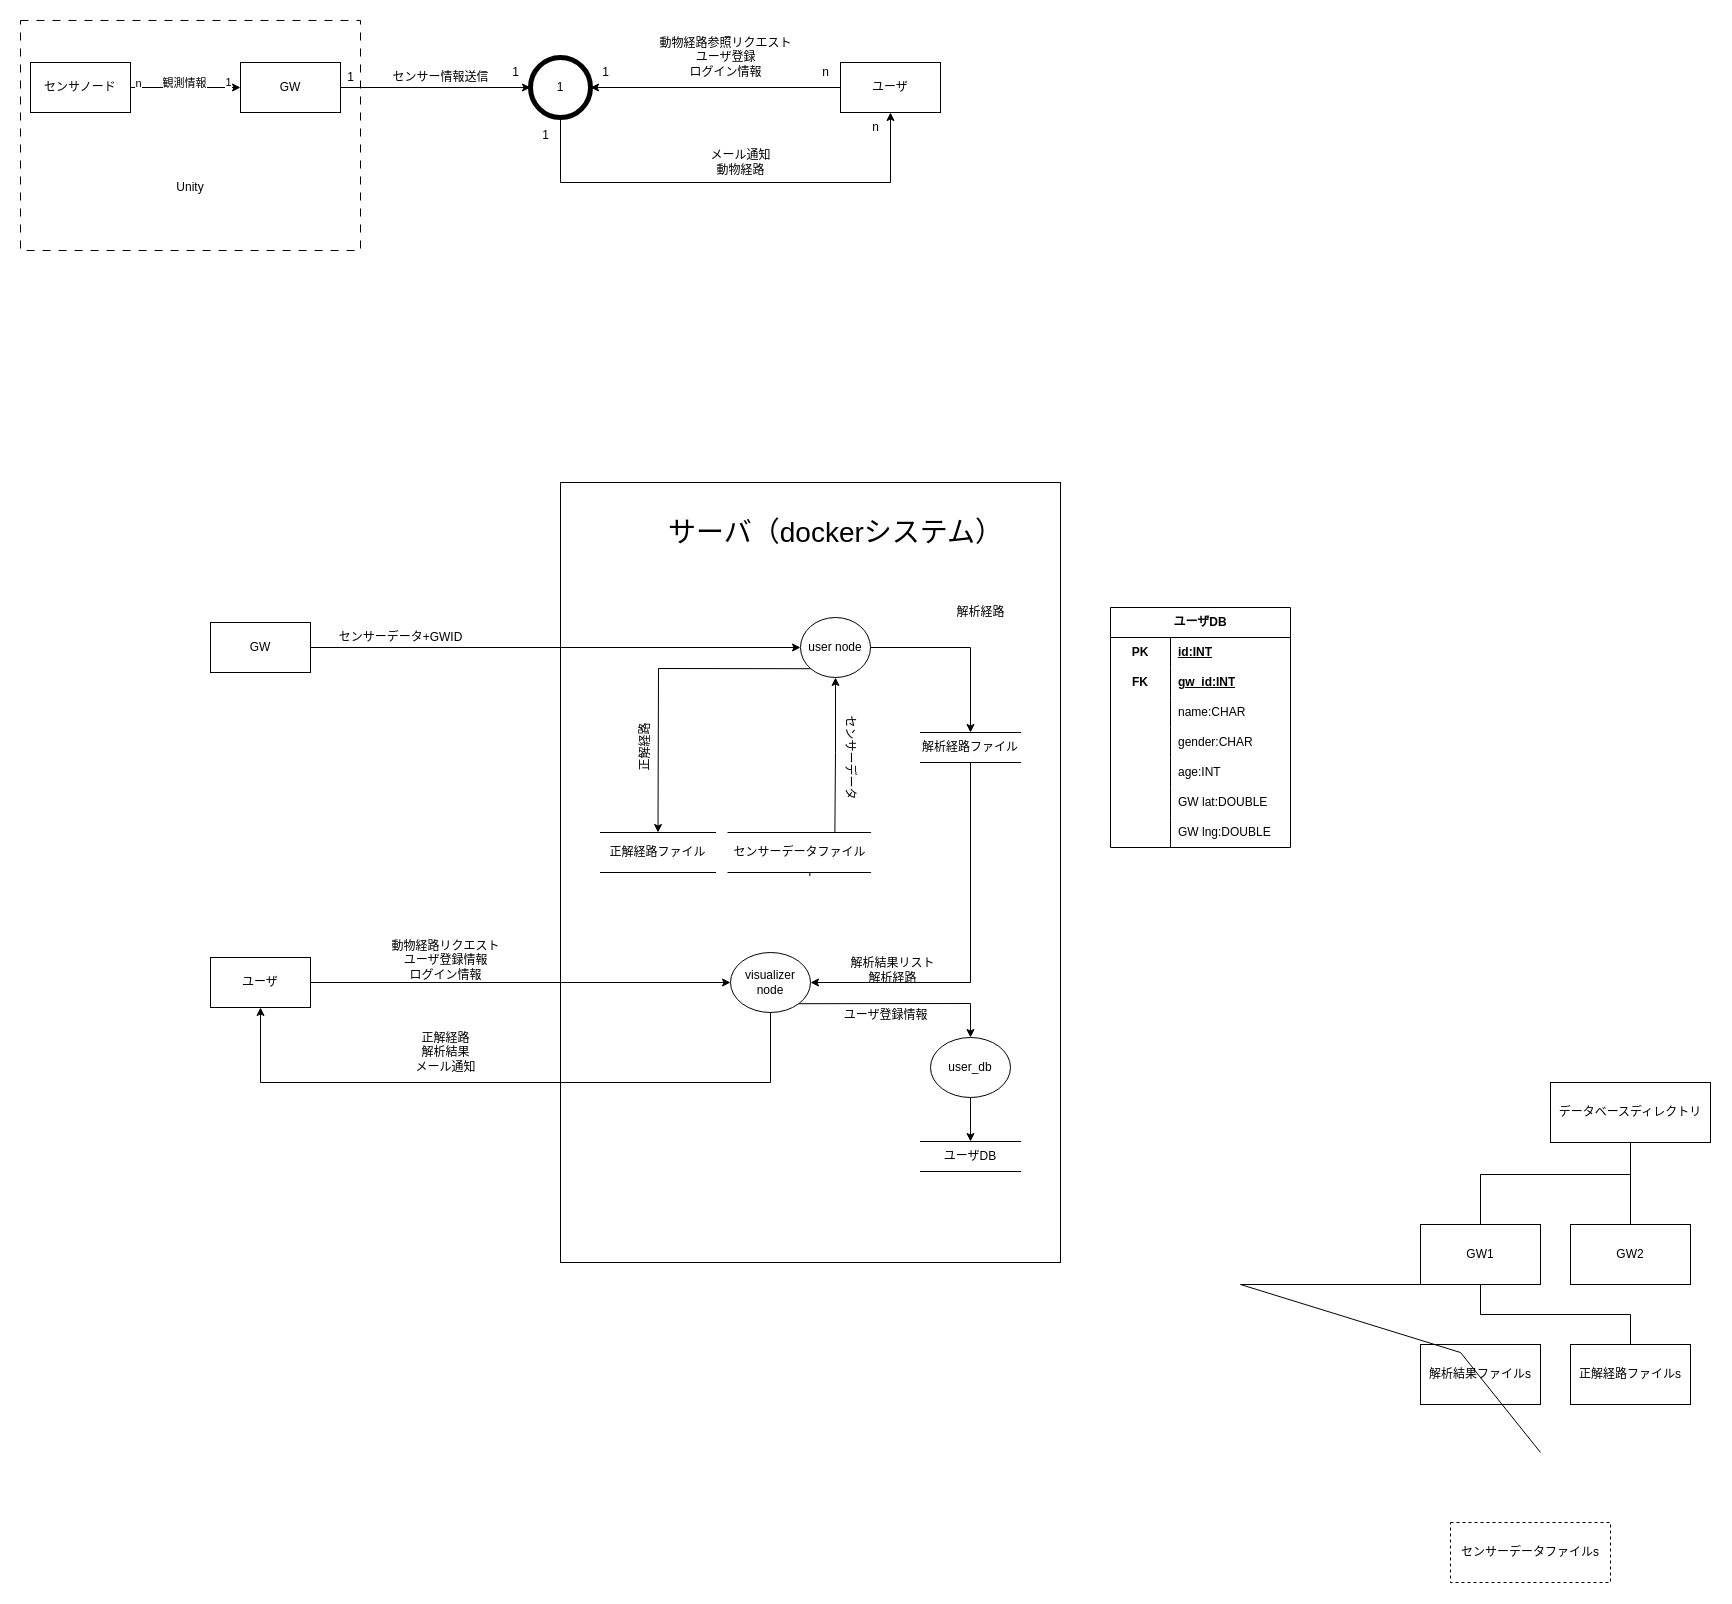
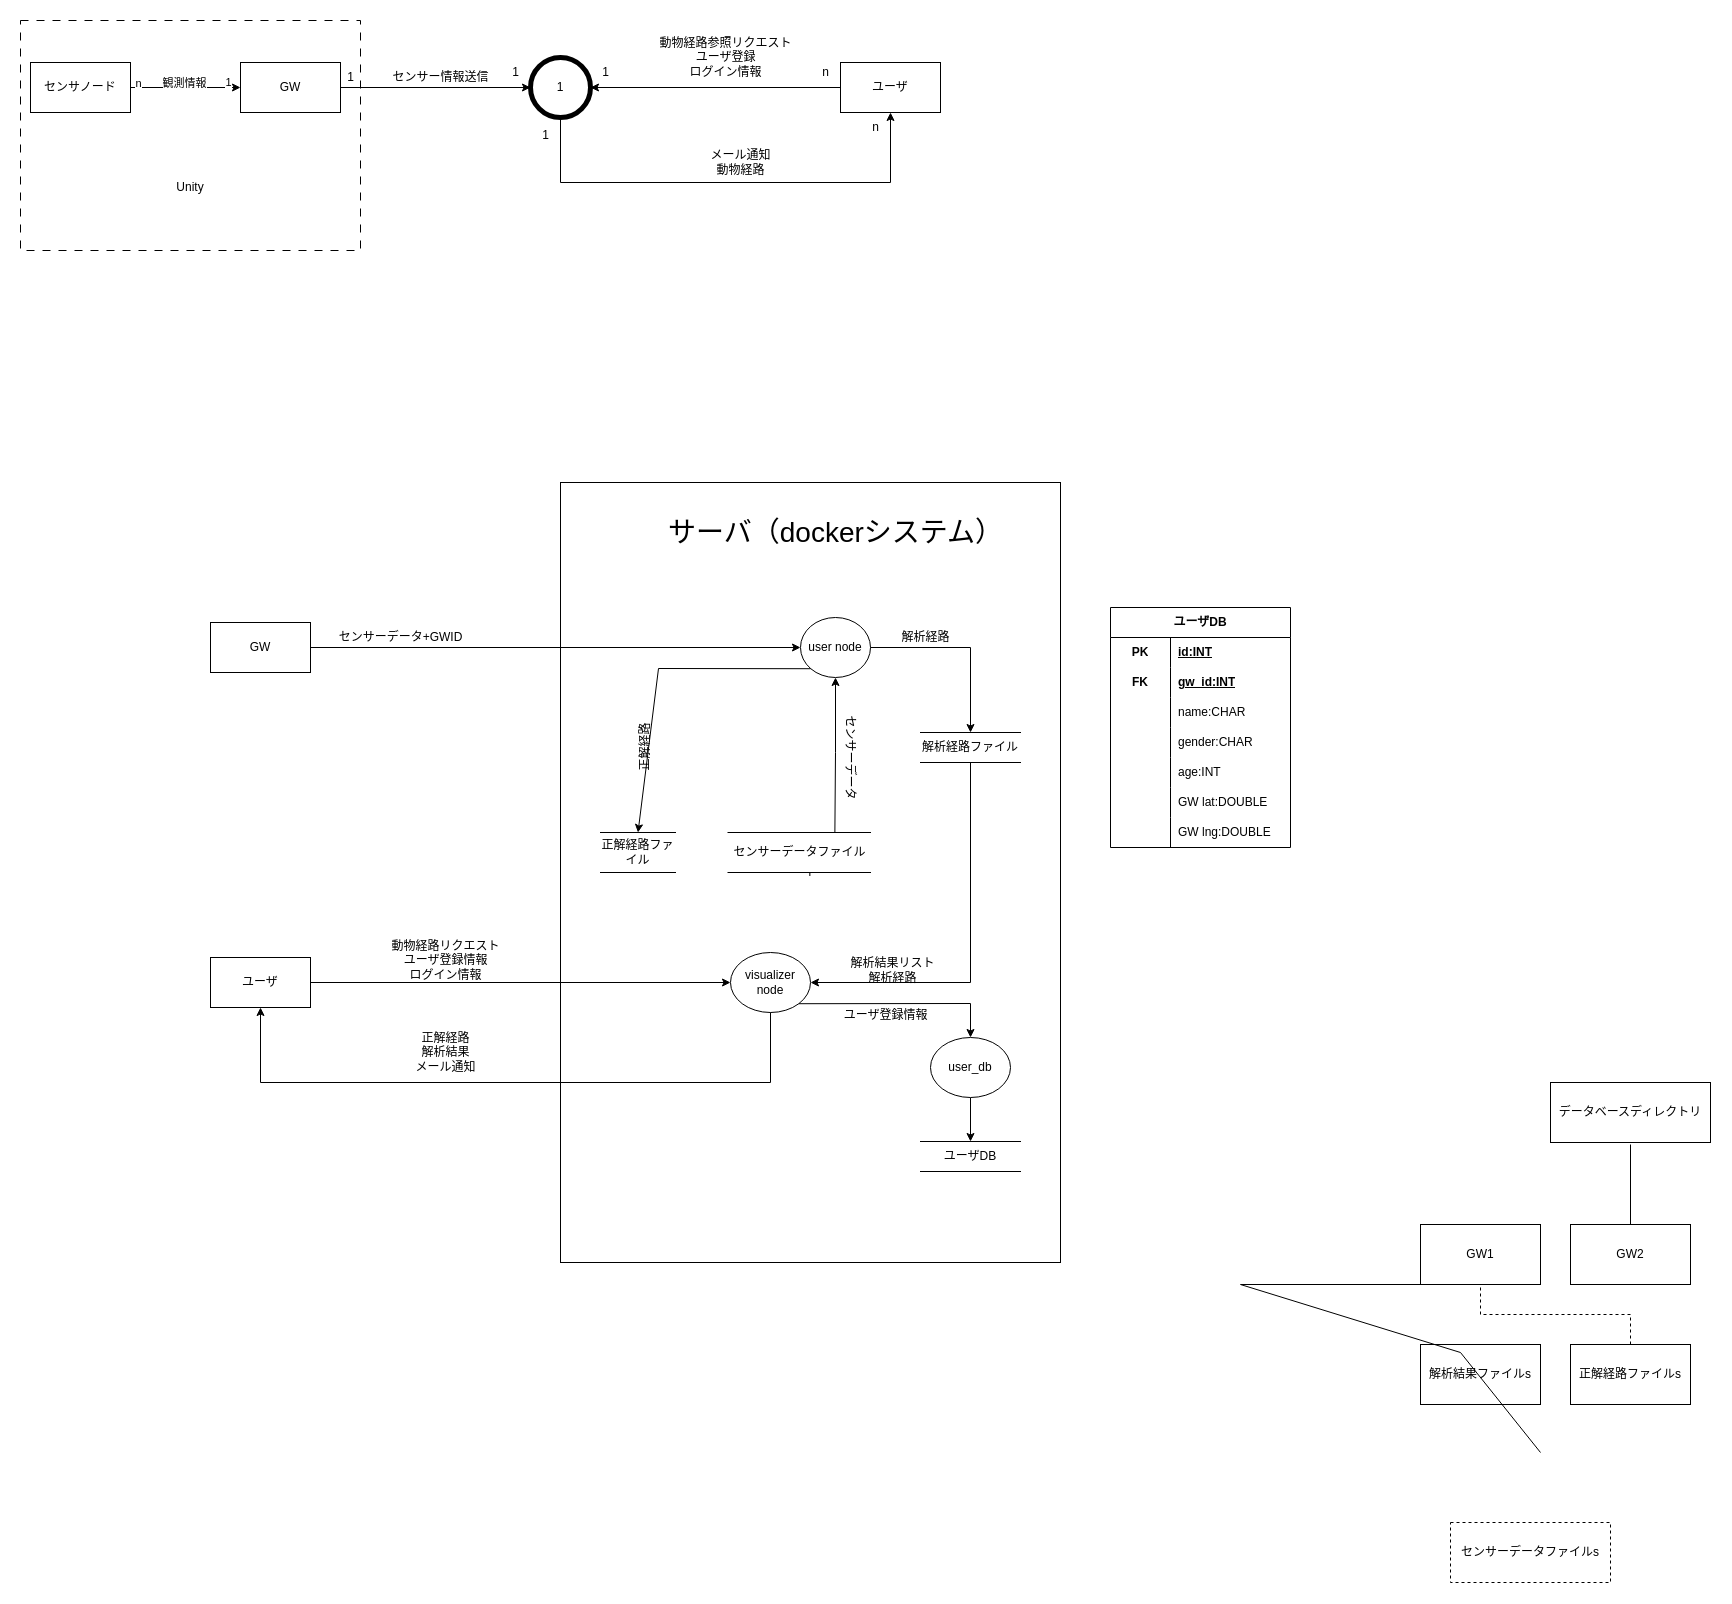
(981, 613) -> (926, 638)
(658, 853) -> (638, 853)
(1530, 1175) -> none
(1556, 1315) -> (1556, 1315)
